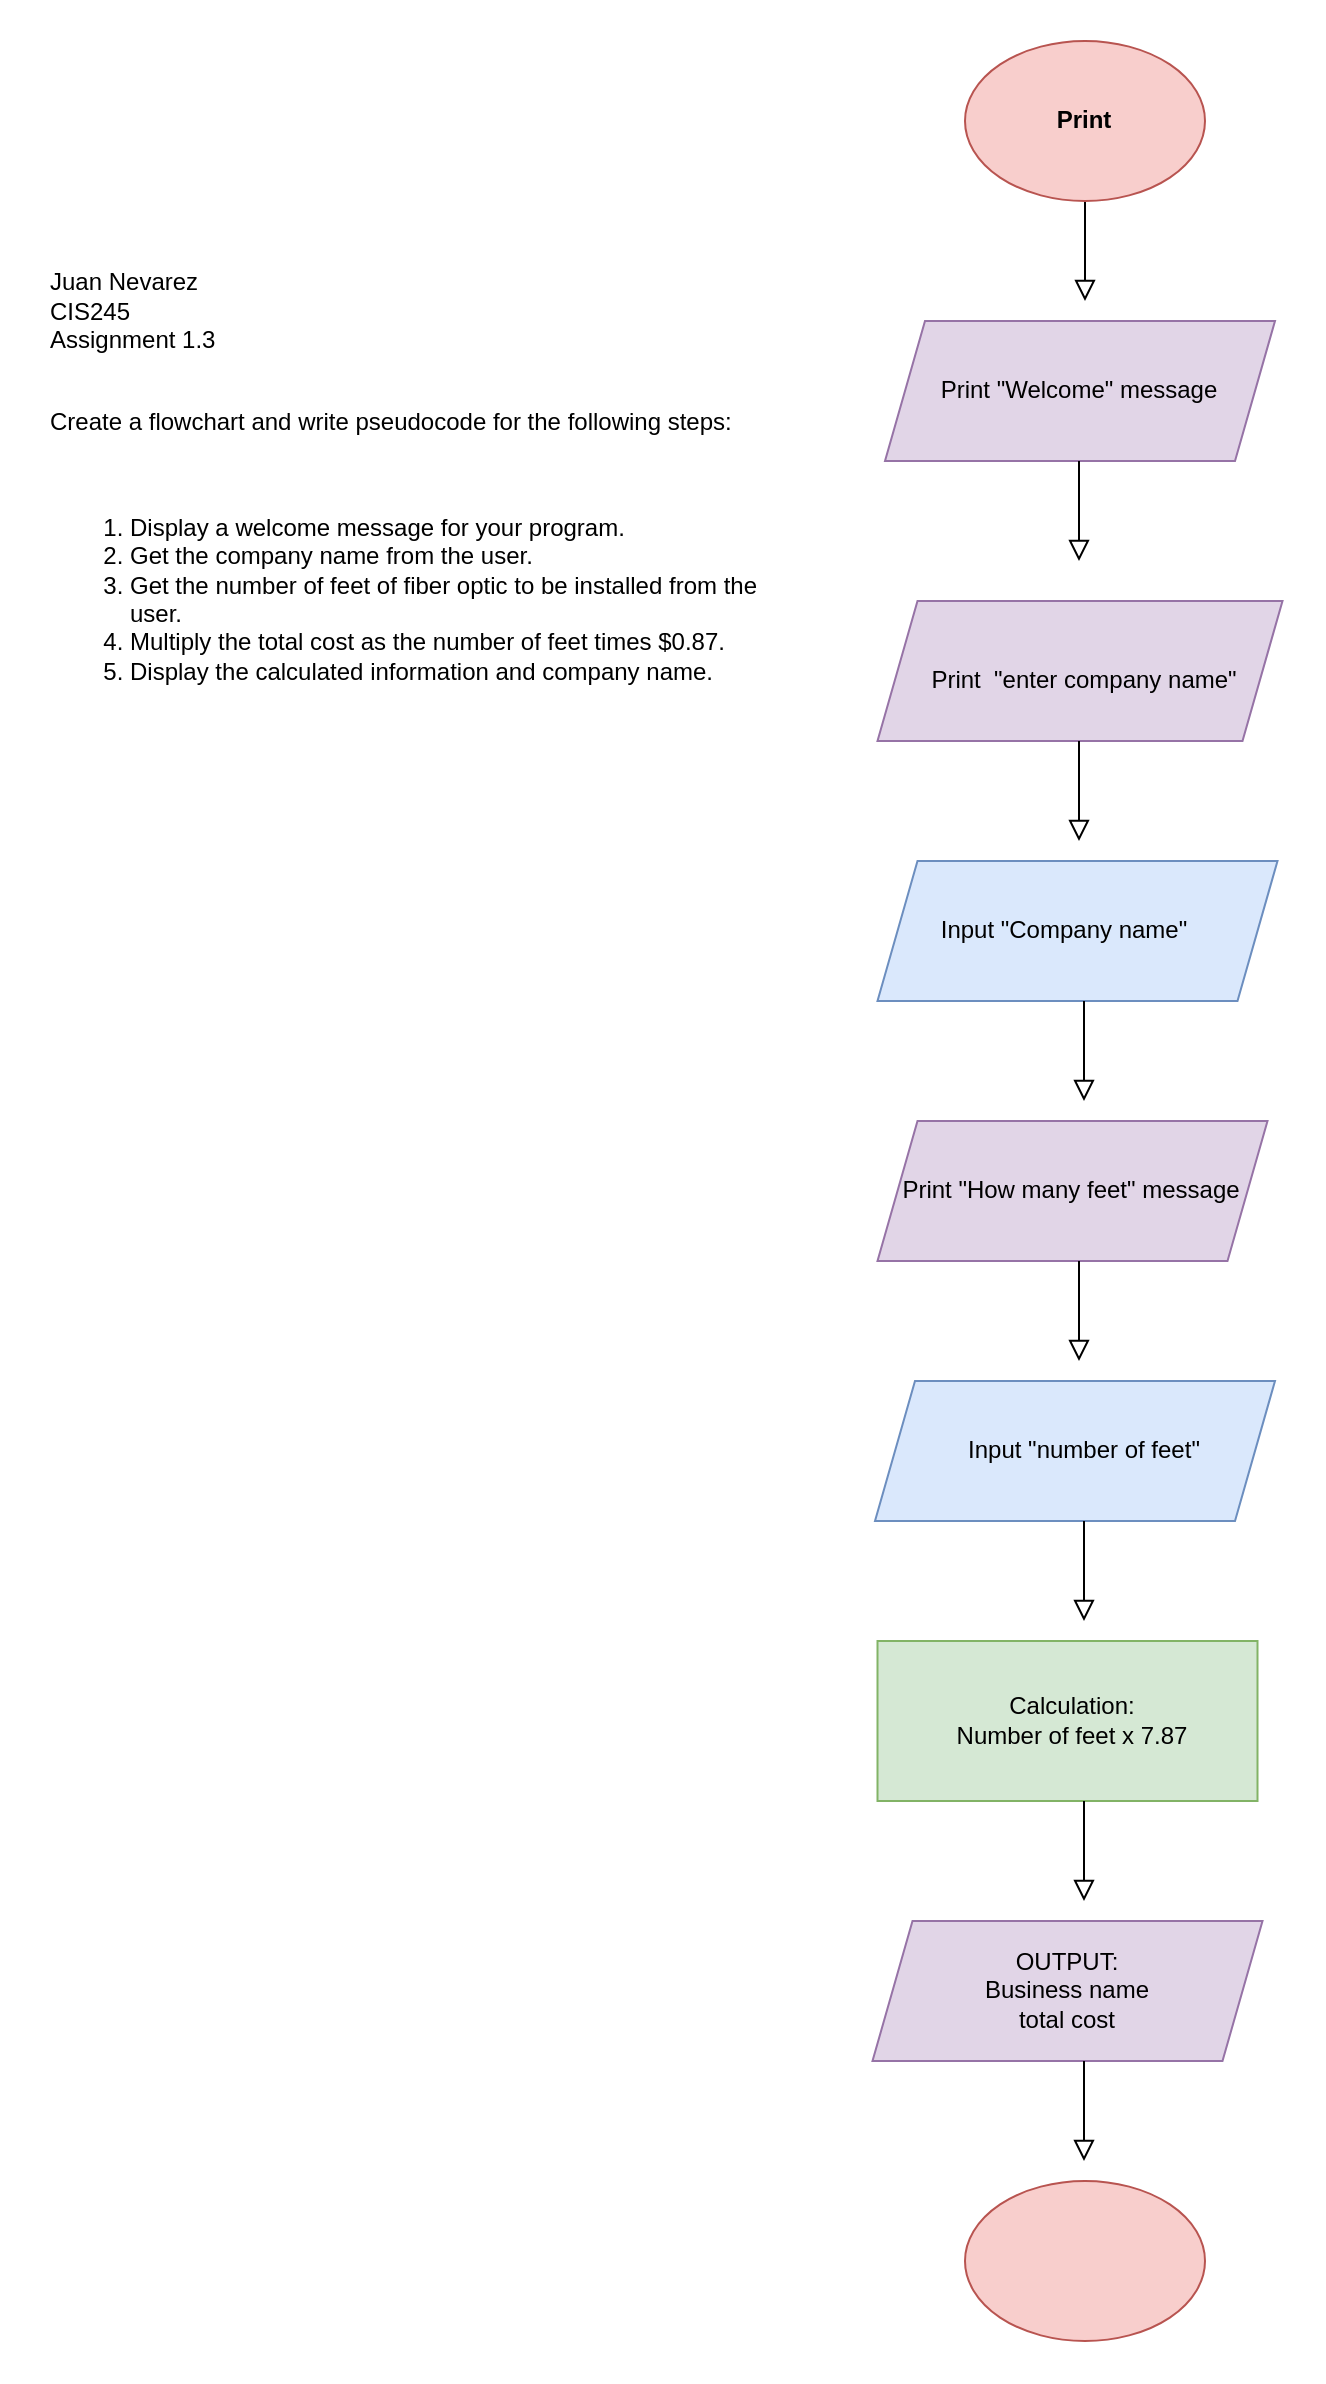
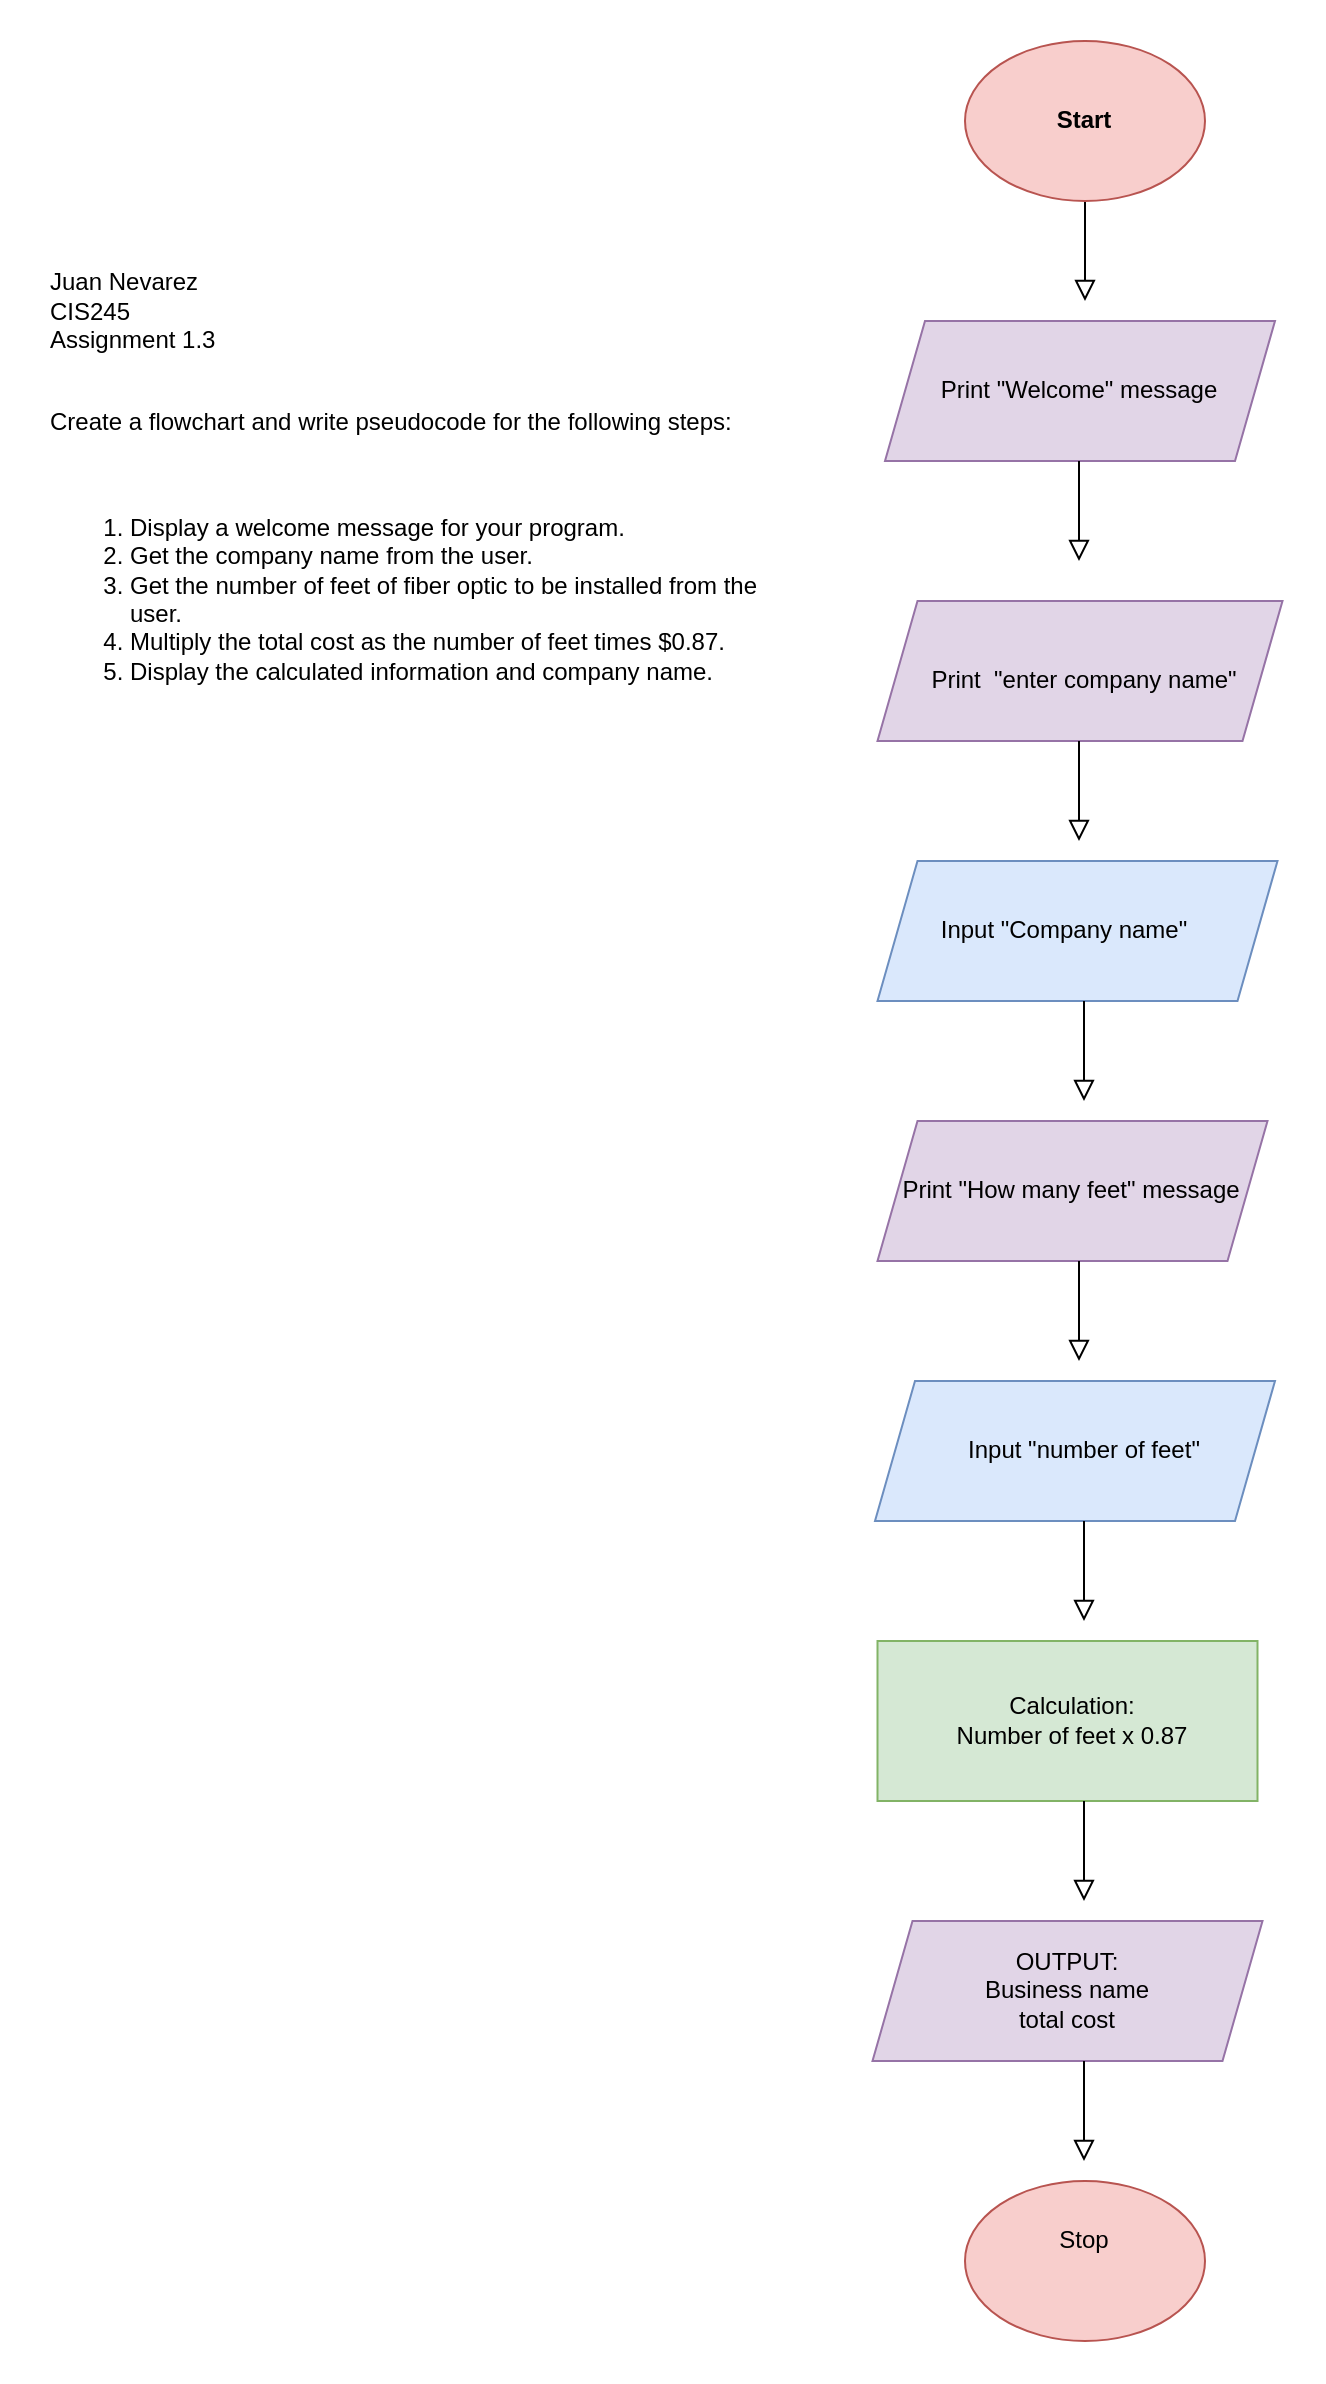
(1085, 121) -> (1085, 121)
(1073, 1721) -> (1073, 1721)
none -> (1085, 2241)
